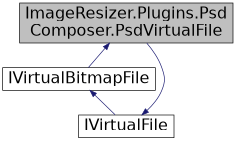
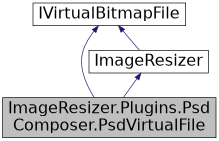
(97, 58) -> (82, 64)
(126, 126) -> (149, 62)
